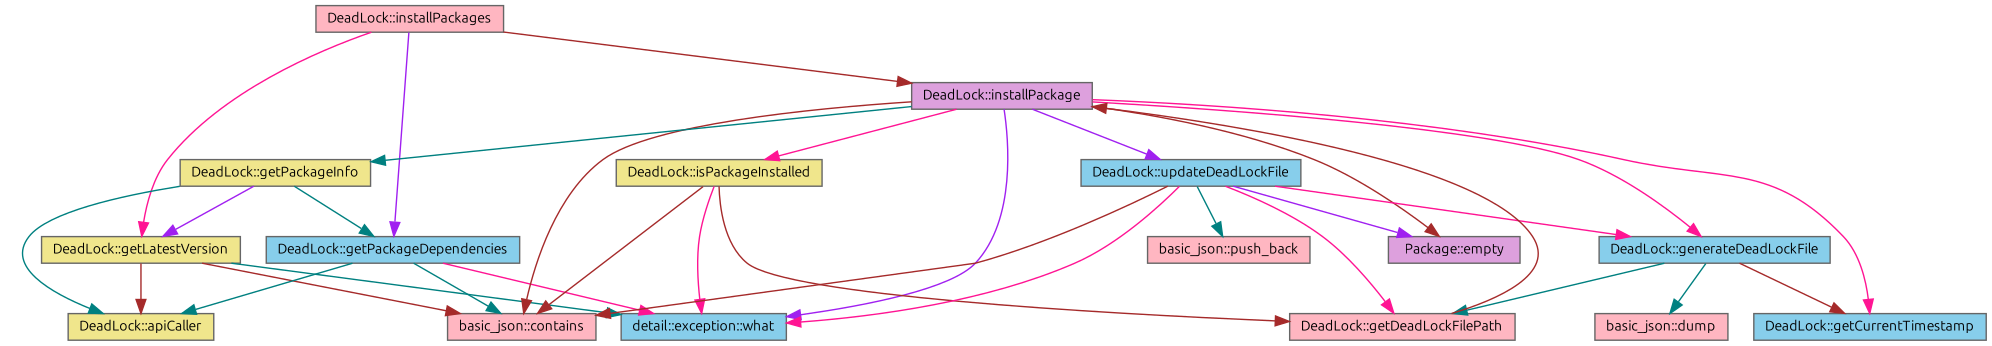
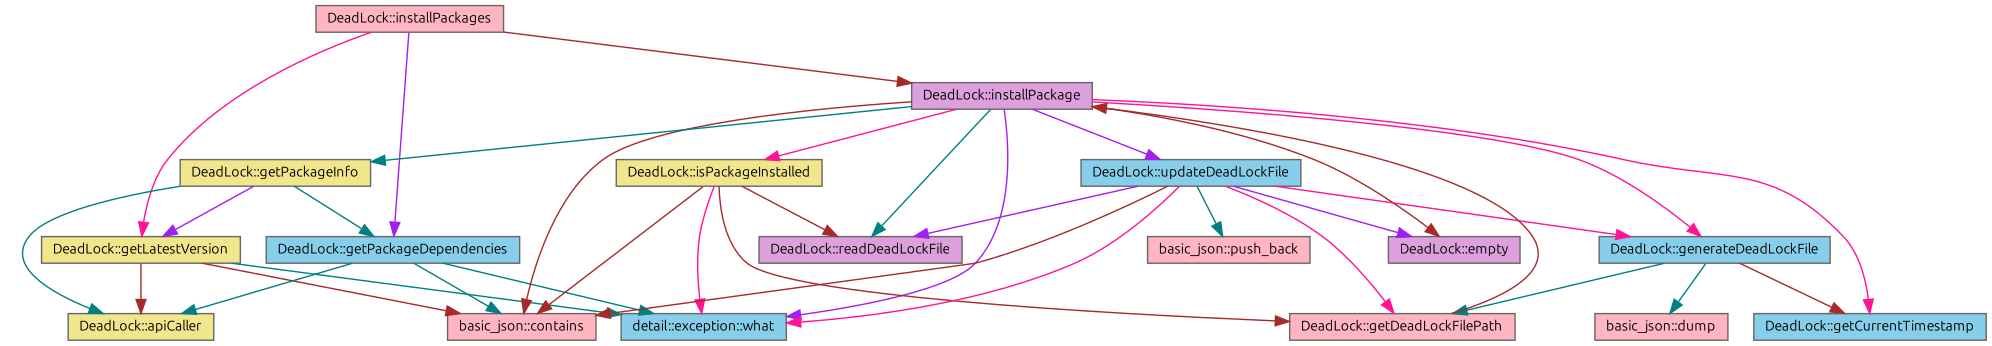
none -> (861, 250)
(1454, 250) -> (1454, 250)
(541, 287) -> (541, 287)
